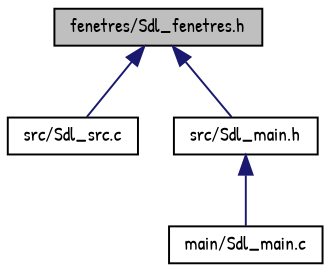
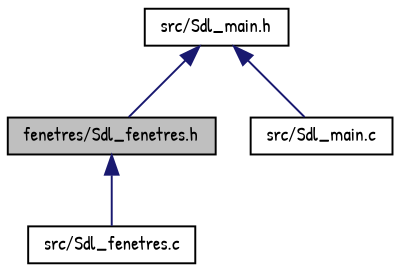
(209, 89) -> (157, 89)
(73, 136) -> (112, 245)
(246, 245) -> (322, 136)
